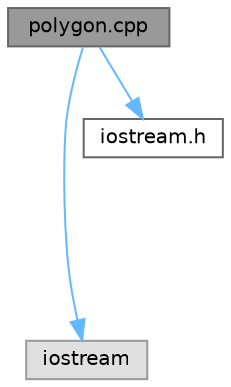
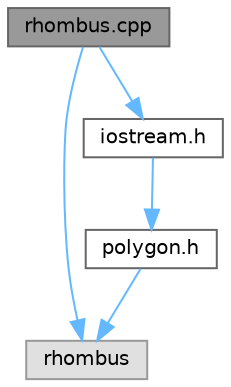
(89, 27) -> (89, 27)
none -> (151, 249)
(87, 360) -> (87, 360)
